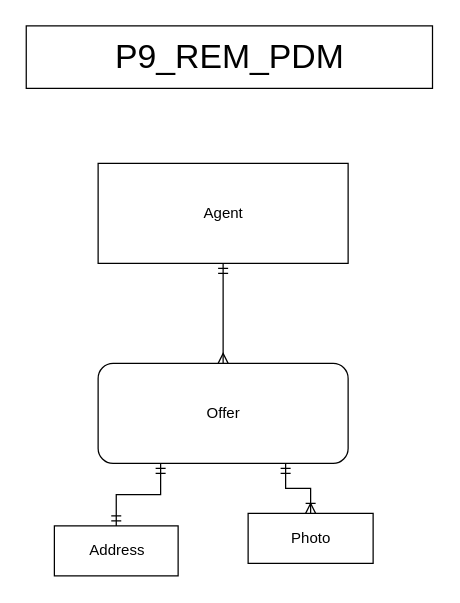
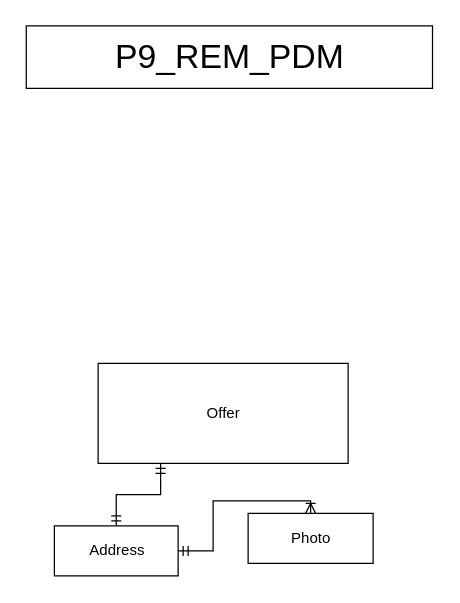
(223, 213) -> none
(223, 313) -> none
(223, 413) -> (223, 413)
(294, 488) -> (220, 501)
